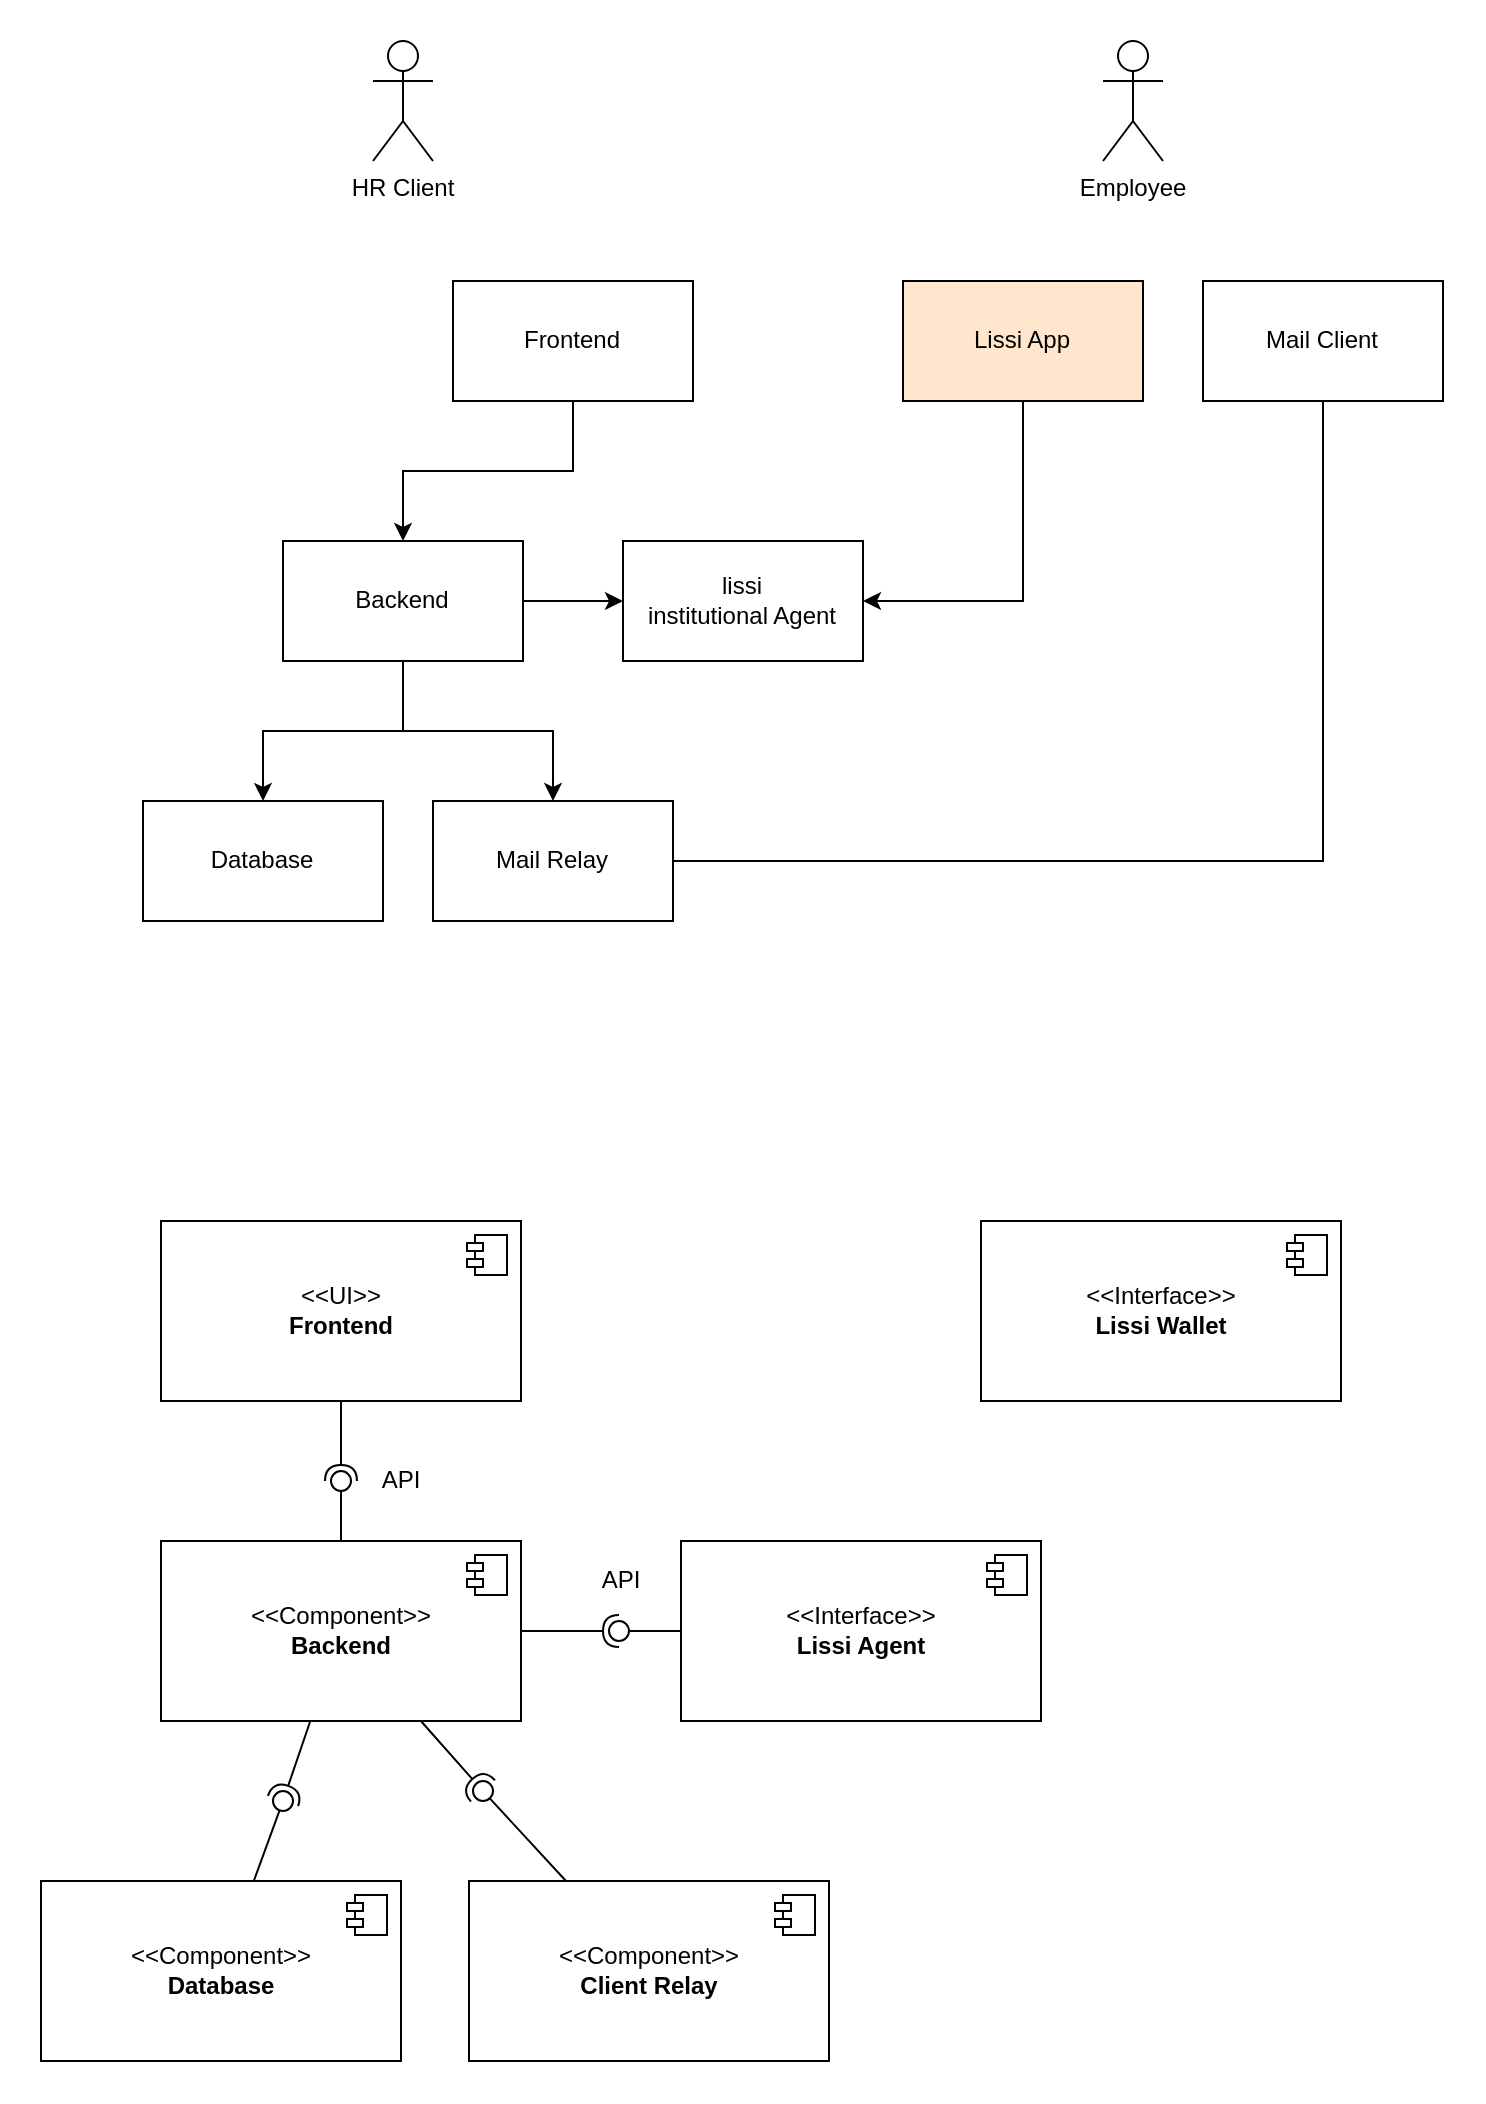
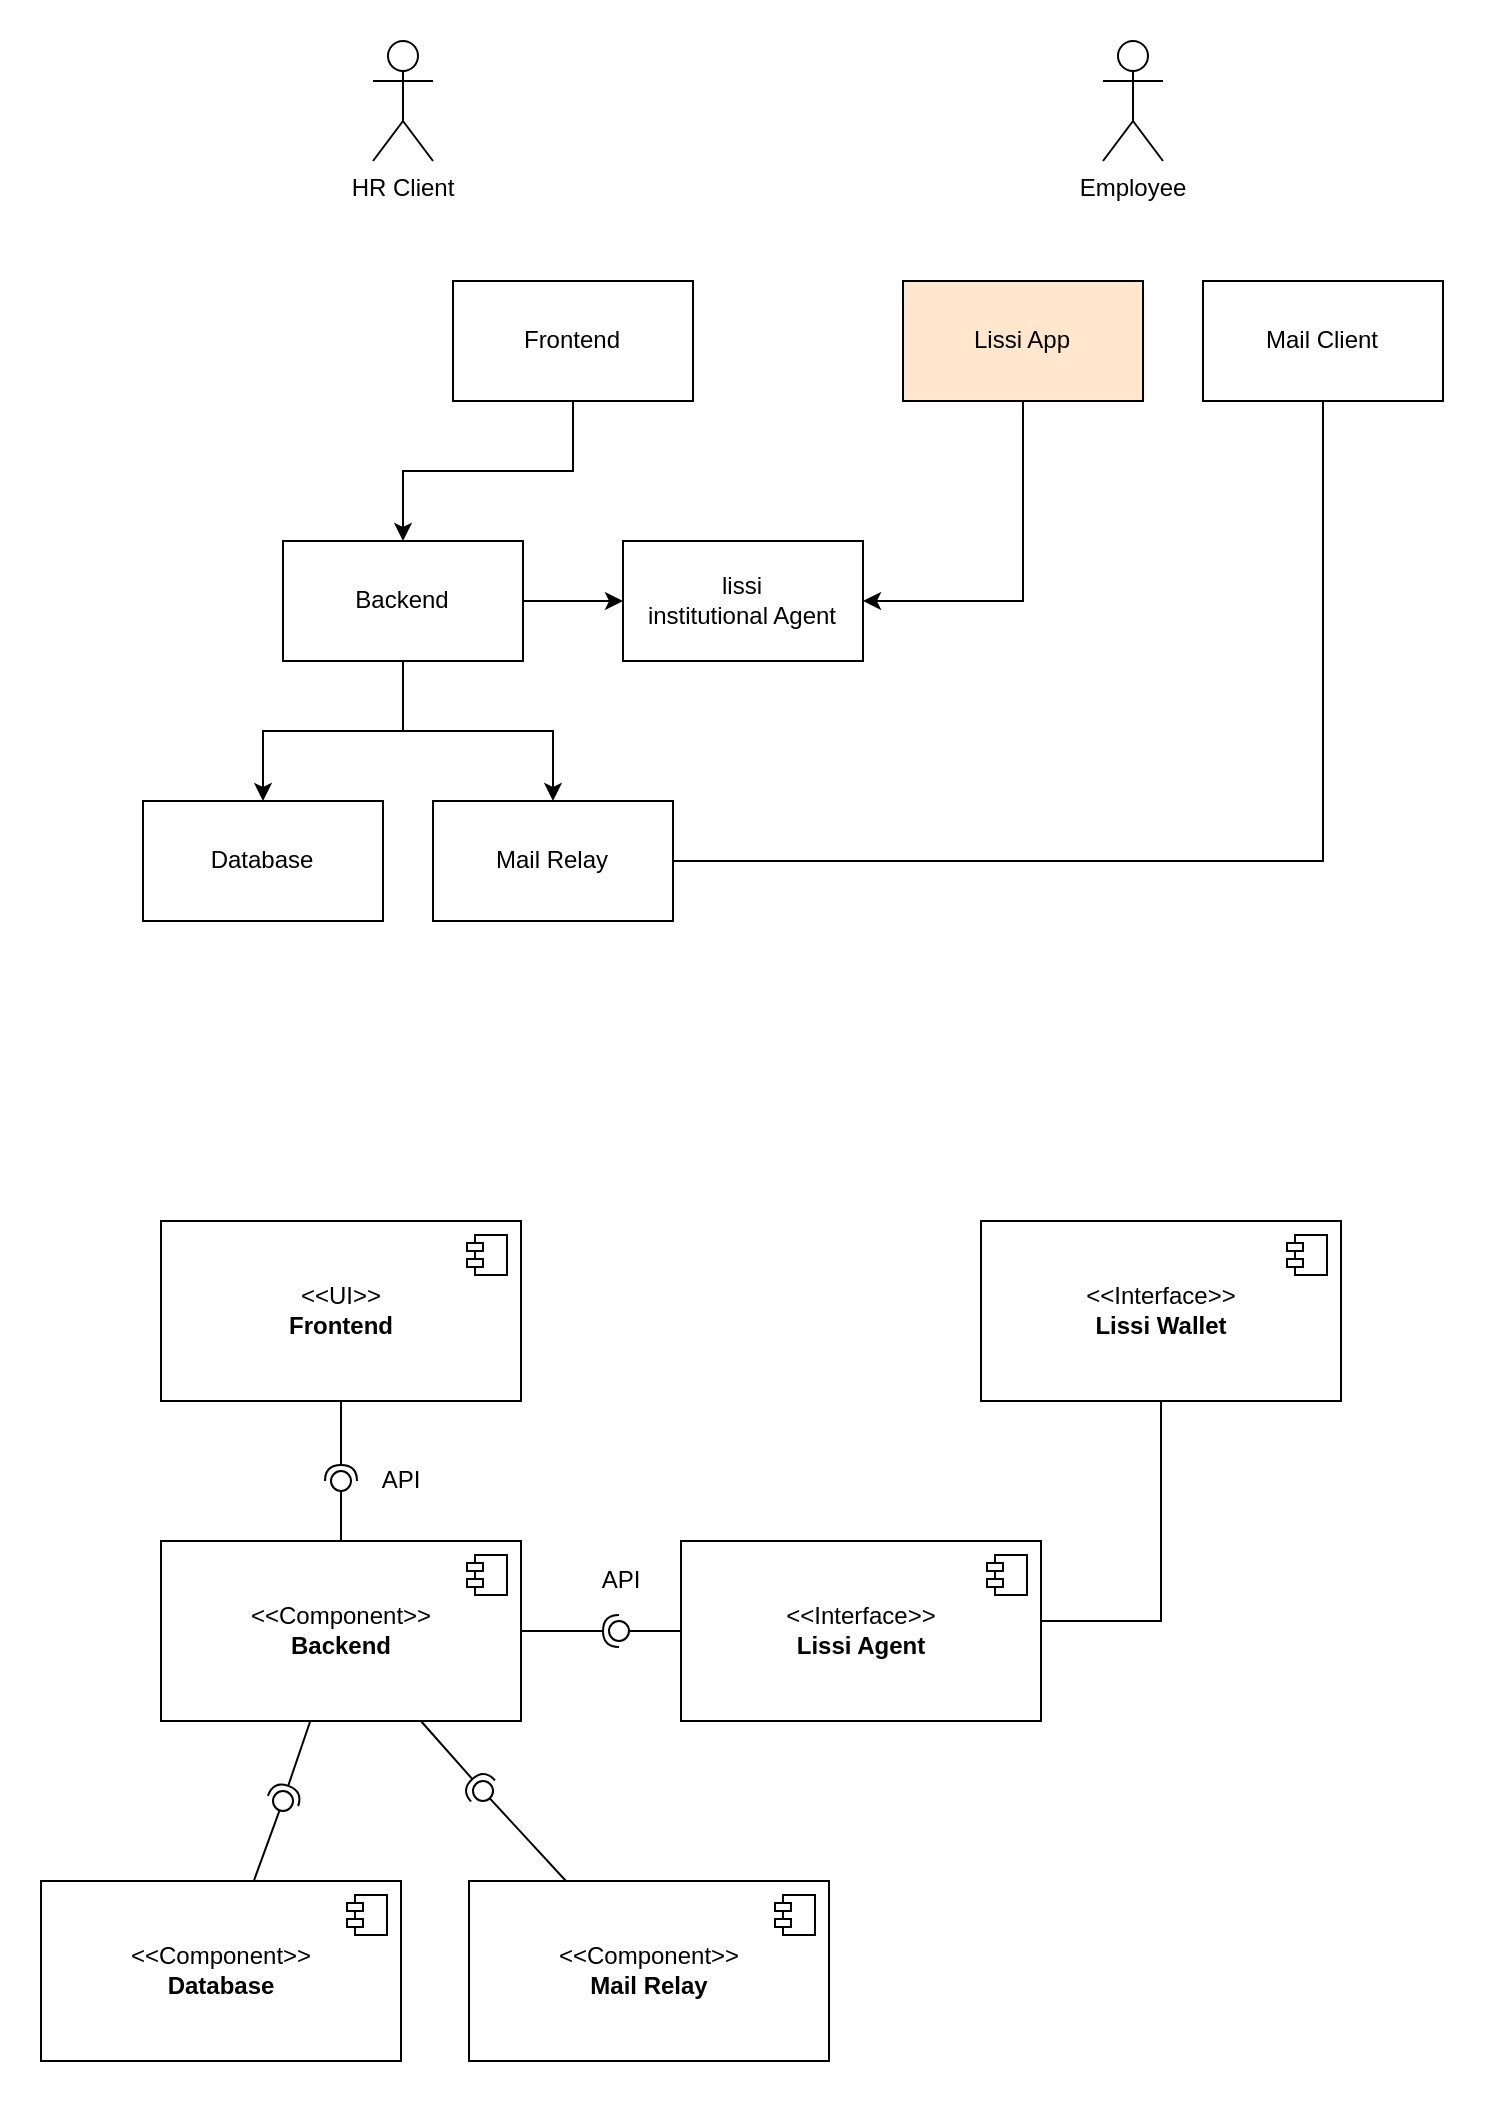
none -> (1161, 1571)
(650, 1971) -> (650, 1971)
